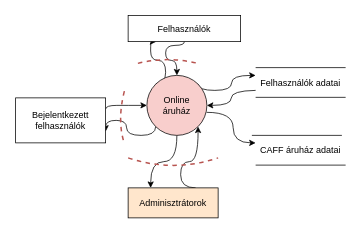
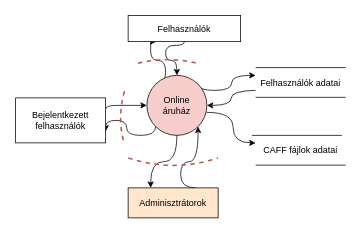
(300, 150) -> (300, 150)
